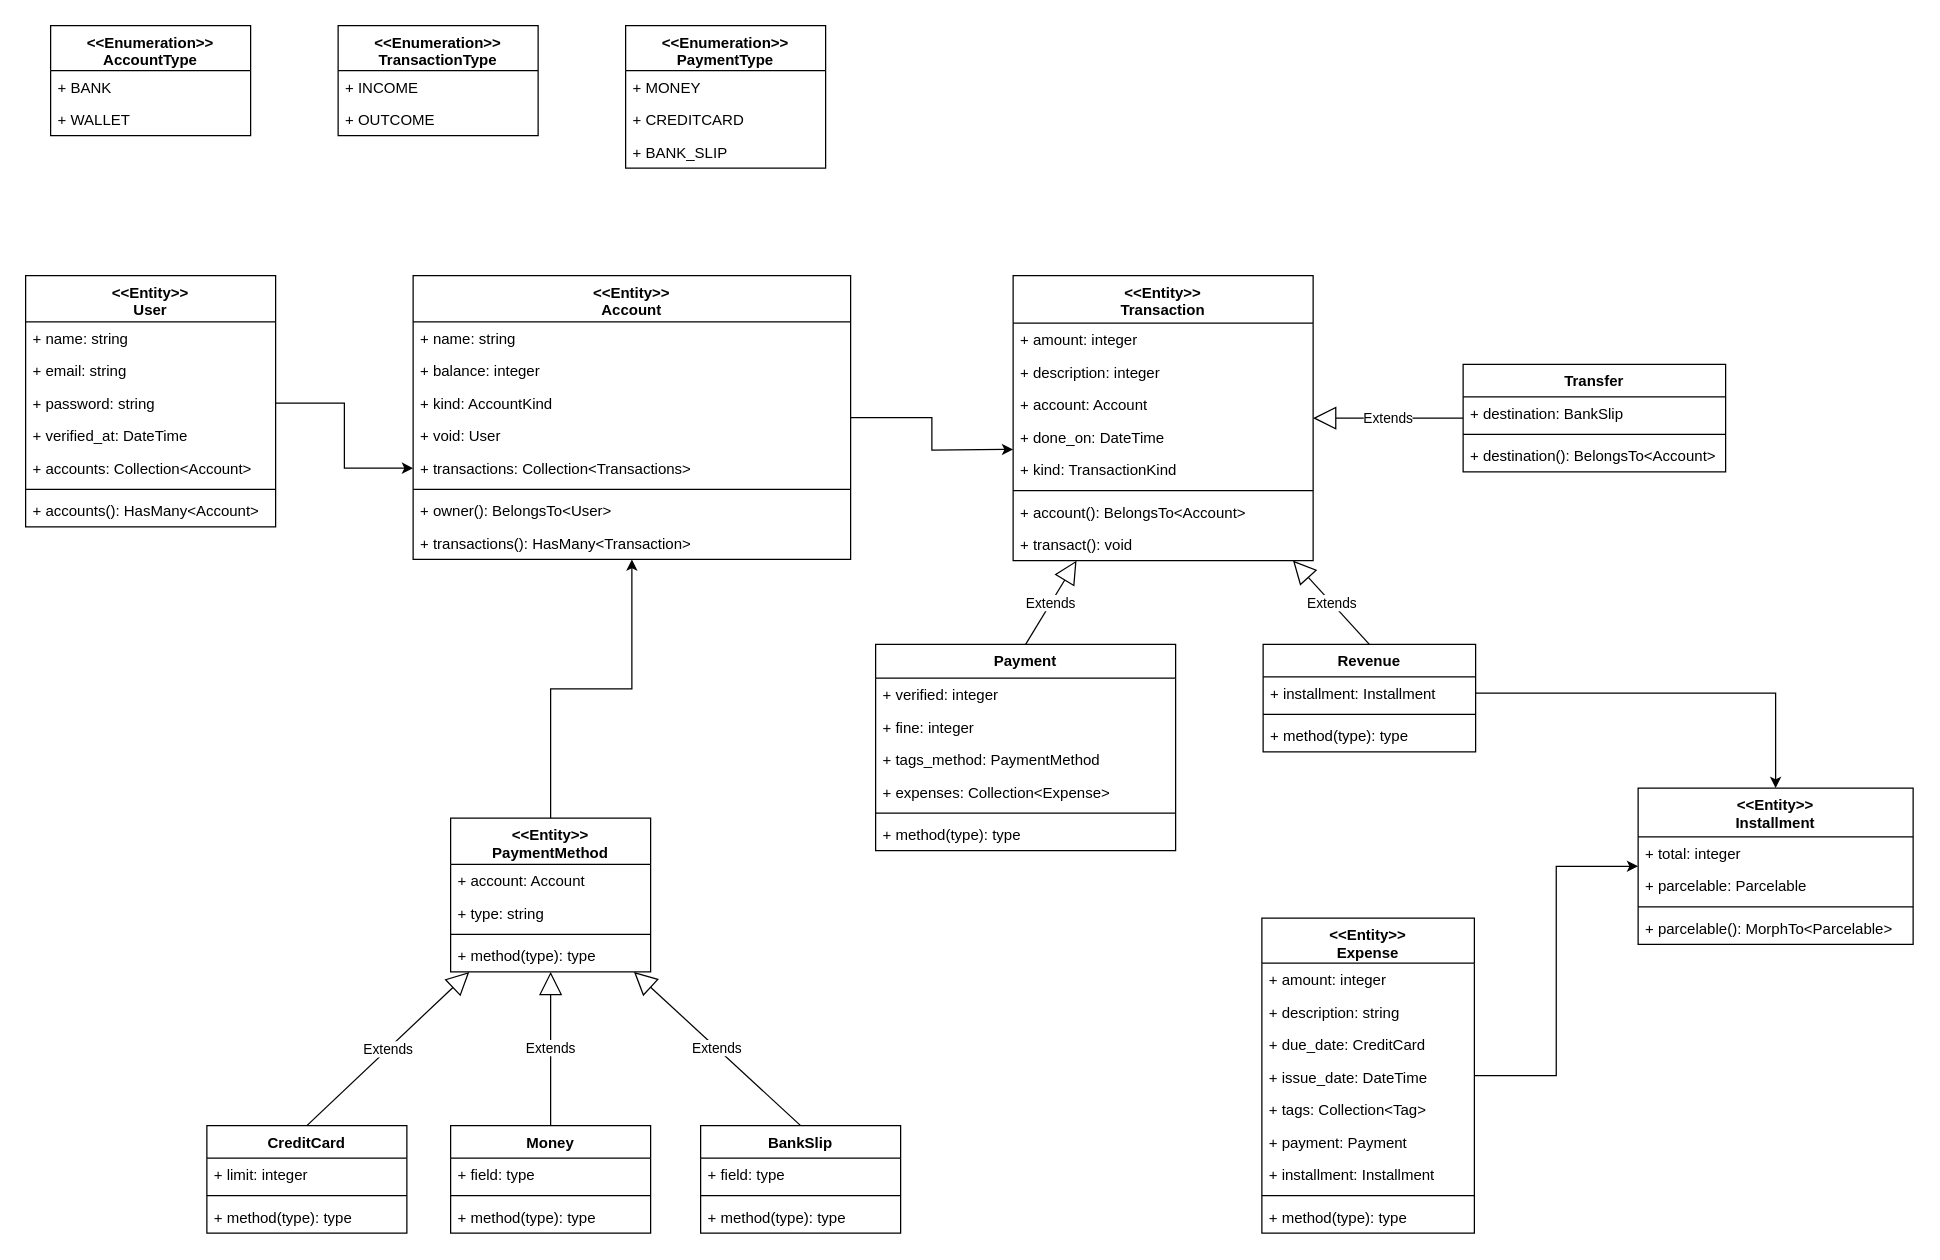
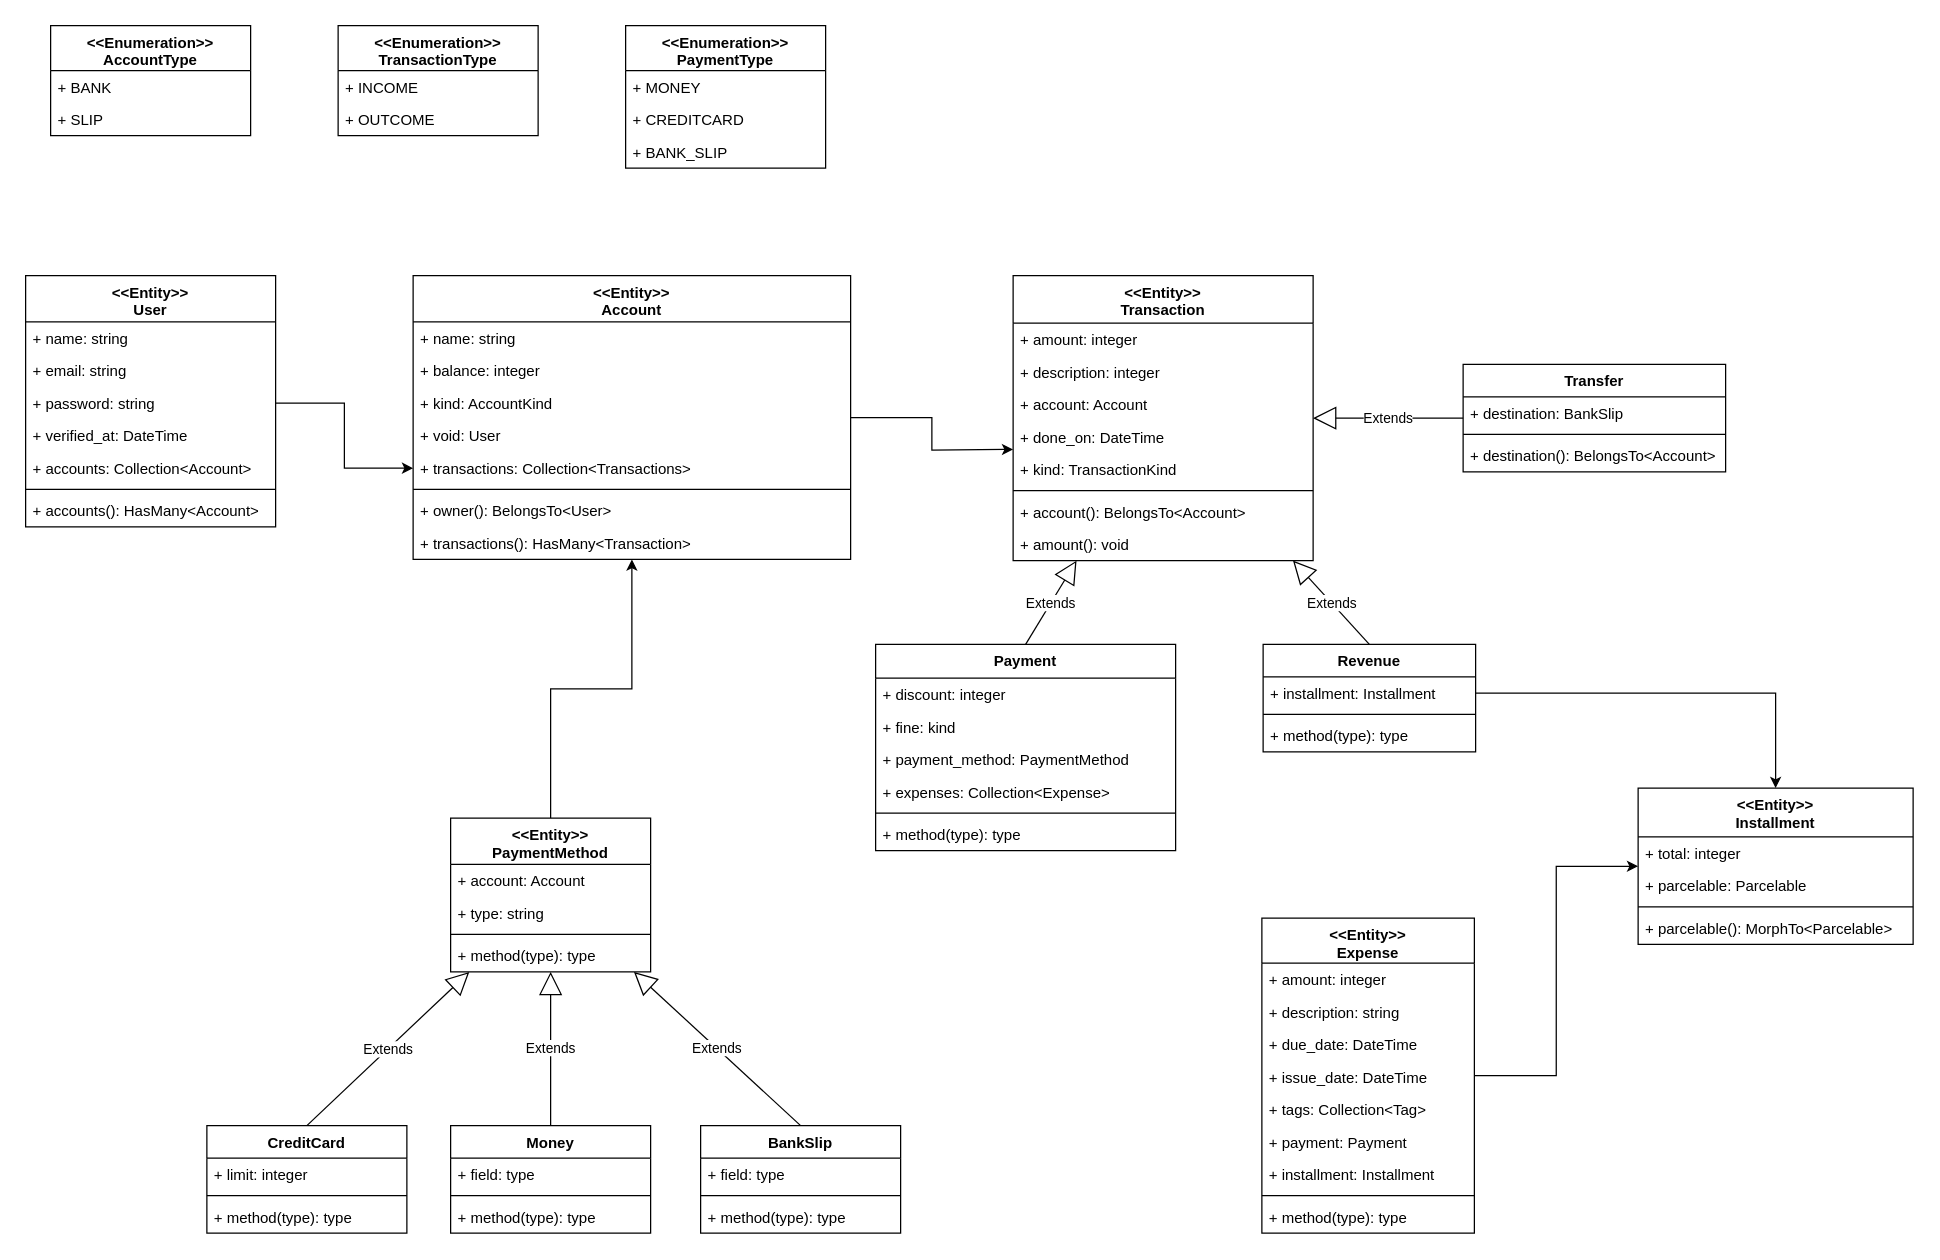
(89, 120) -> (81, 120)
(1088, 545) -> (1079, 545)
(951, 695) -> (953, 695)
(936, 728) -> (923, 728)
(994, 760) -> (1007, 760)
(1353, 1045) -> (1345, 1045)
